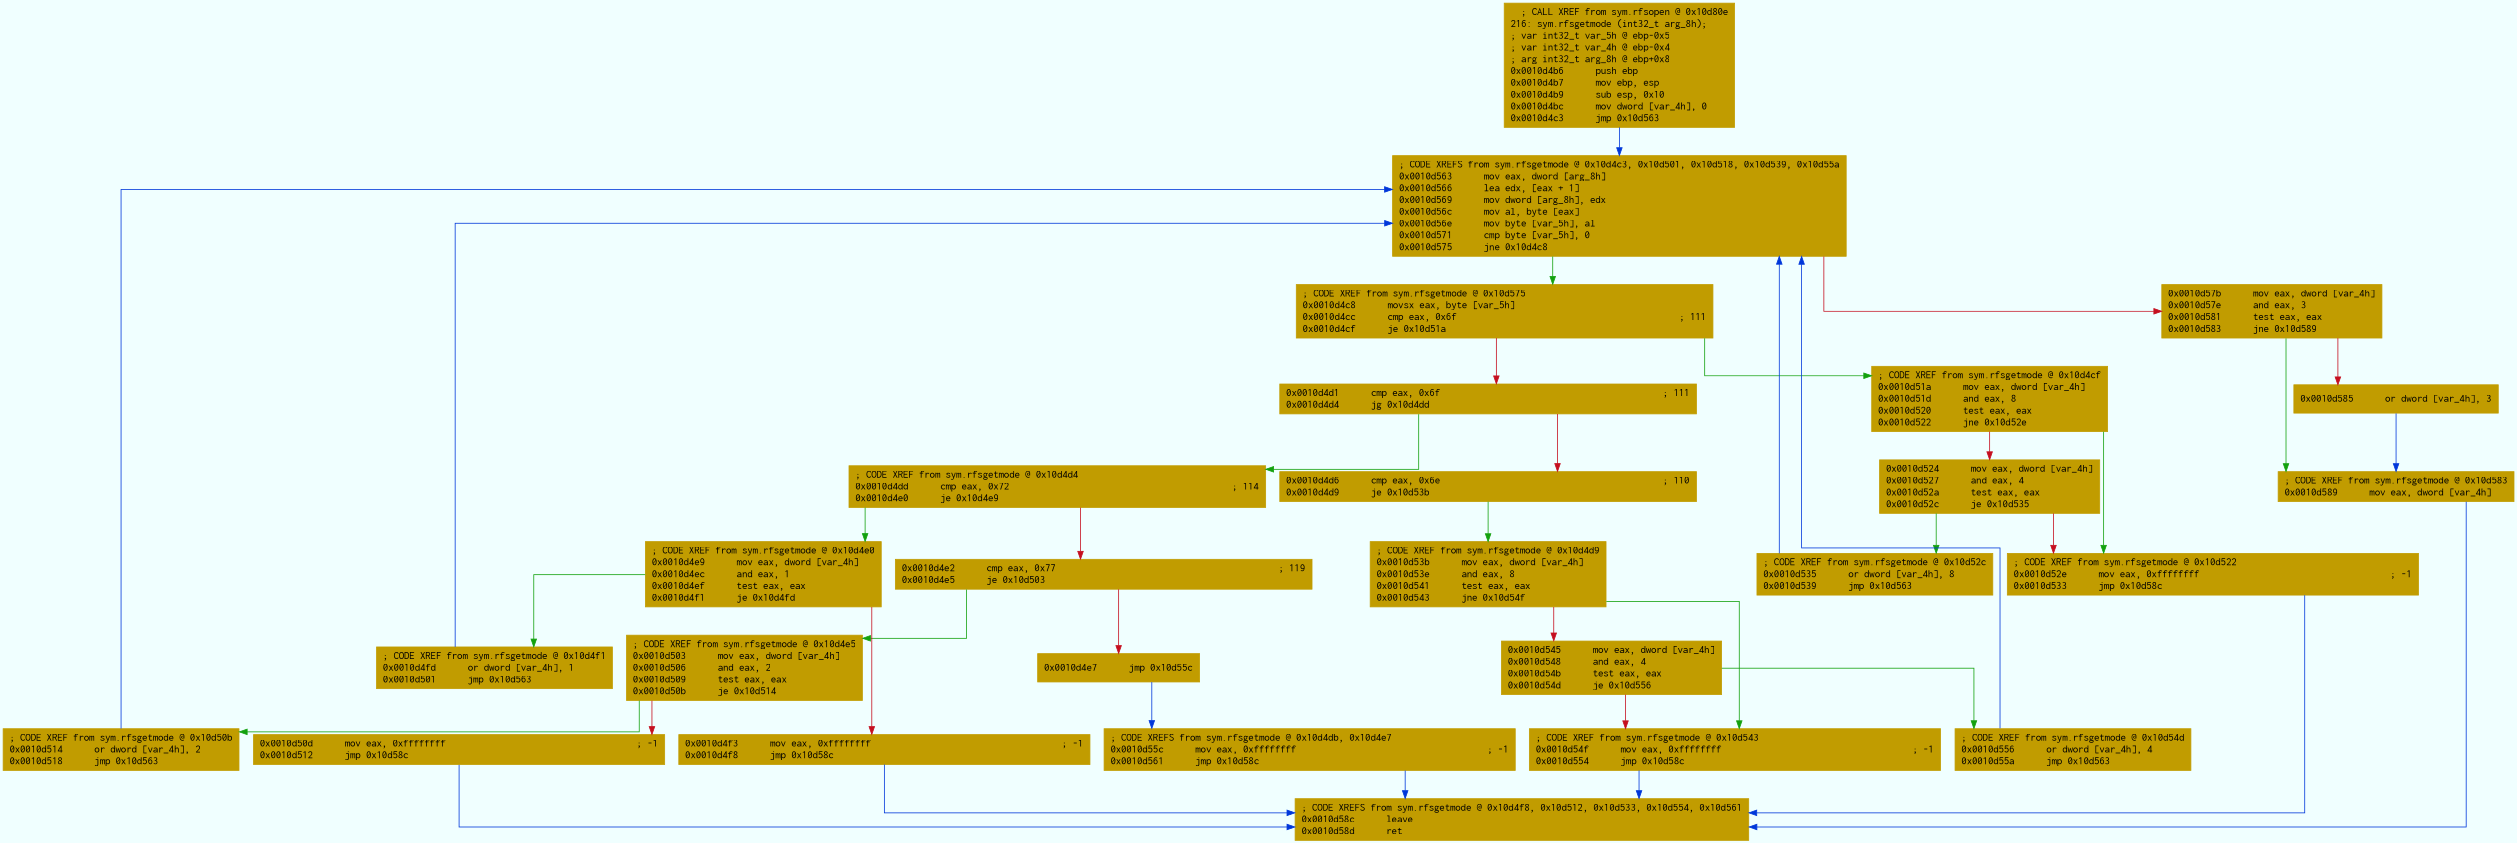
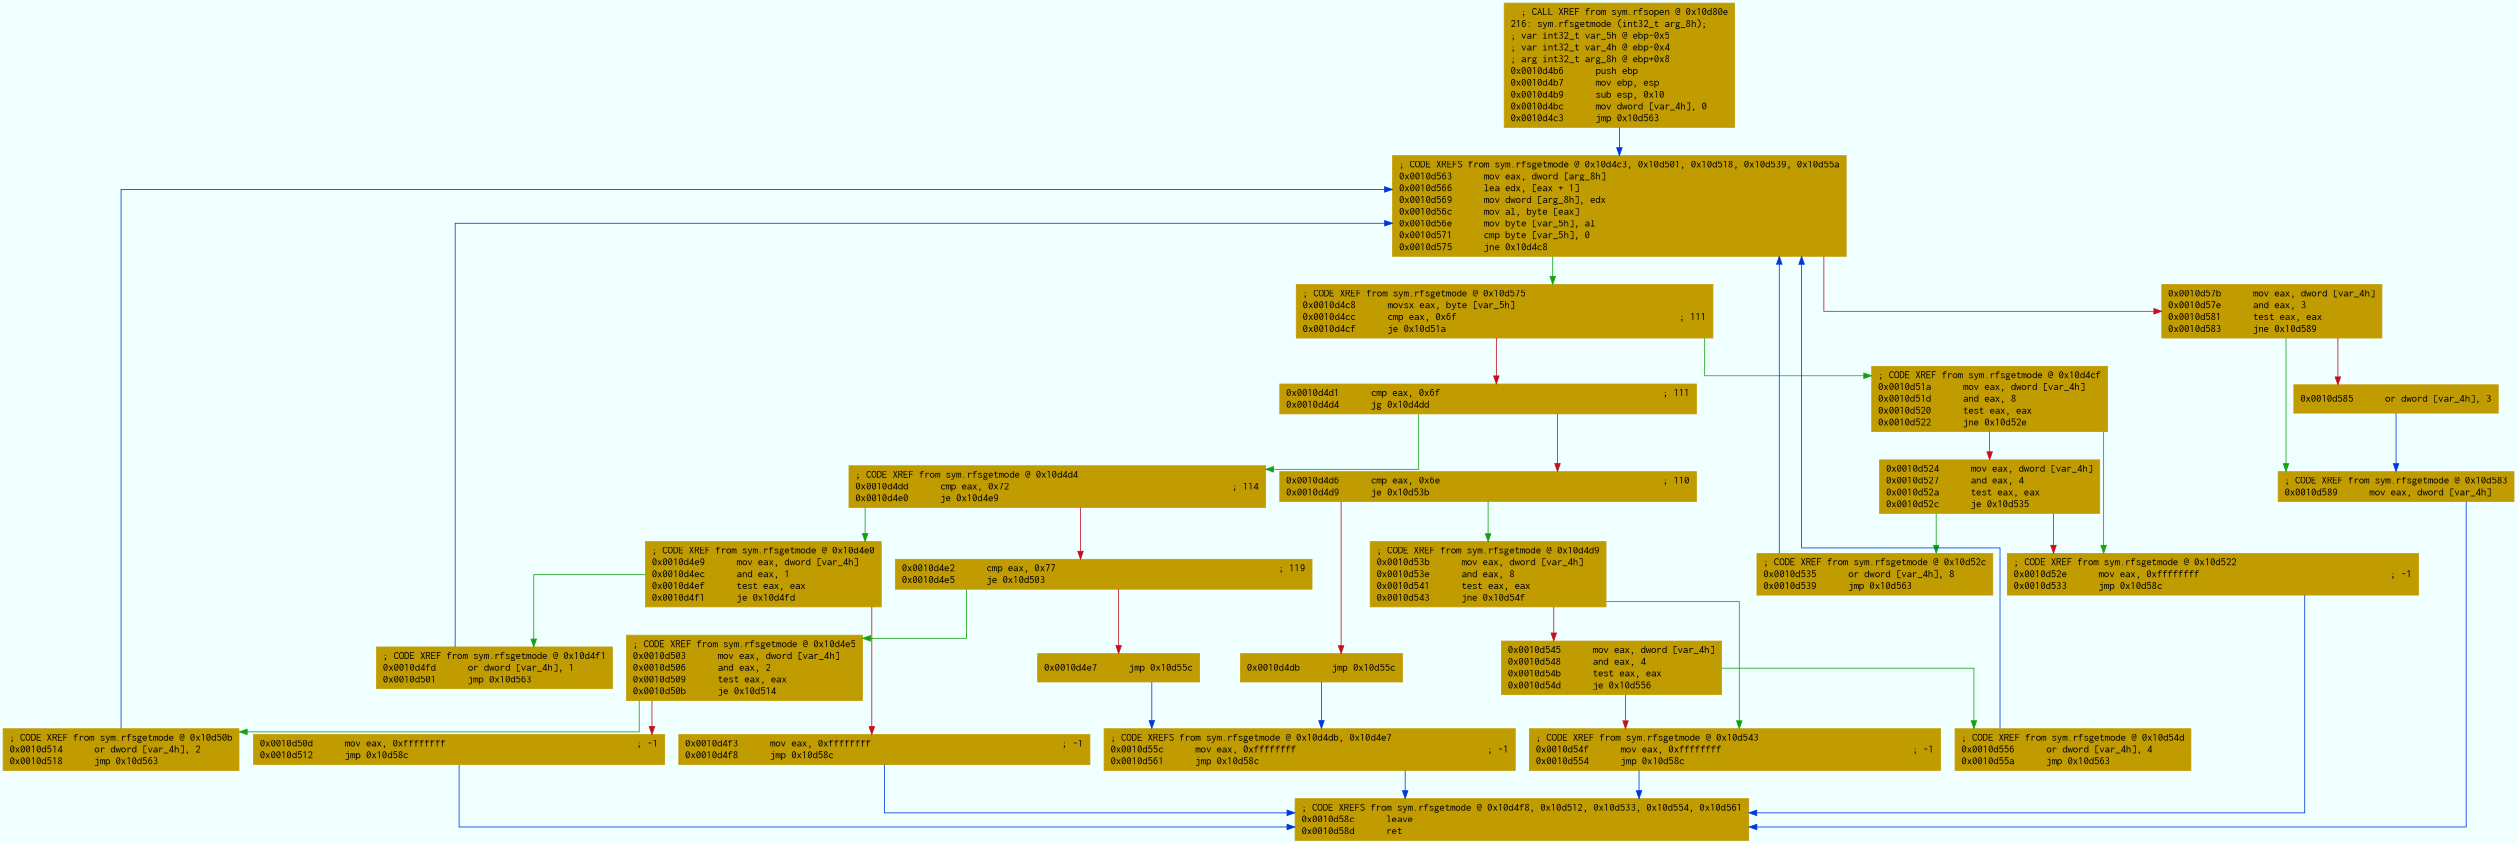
none -> (1321, 668)
